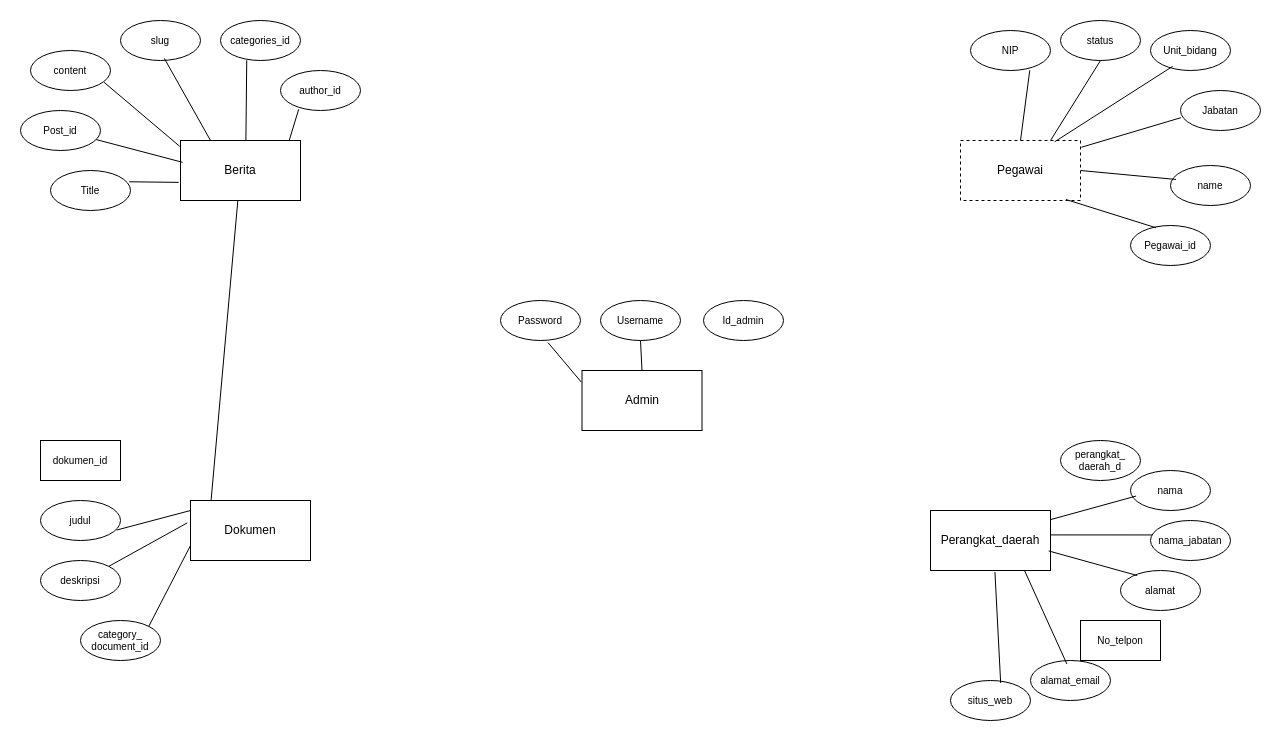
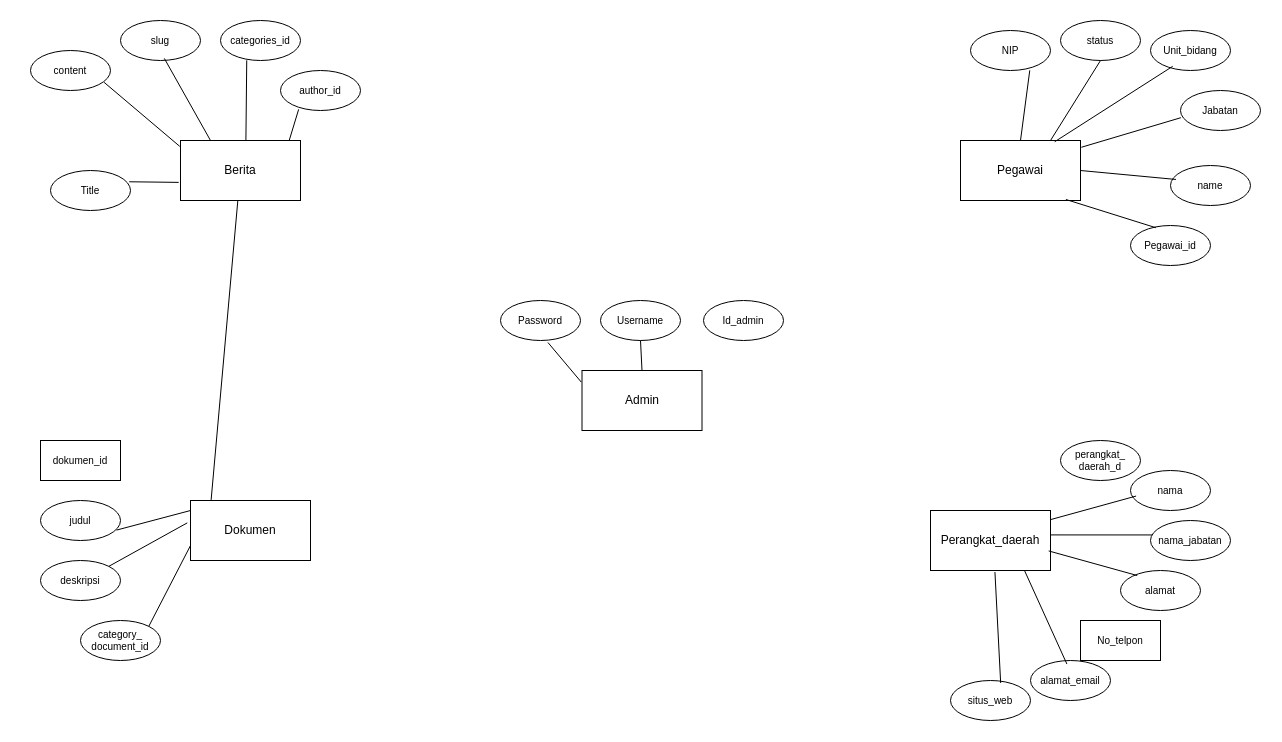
(61, 131) -> none
(140, 151) -> none
(1021, 171) -> (1021, 171)
